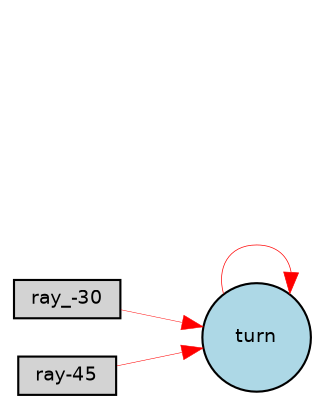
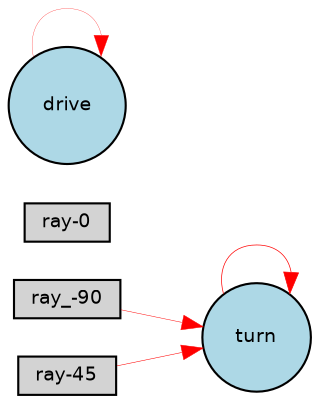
none -> (67, 105)
none -> (67, 223)
(67, 299) -> (67, 299)
